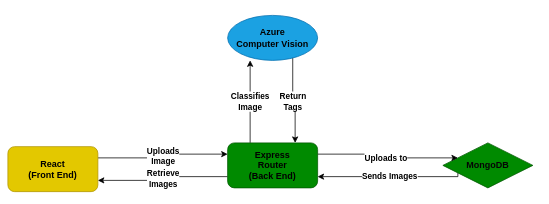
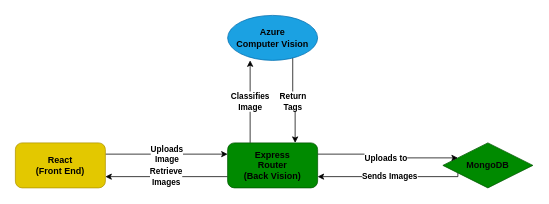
(273, 165) -> (273, 165)
(53, 169) -> (60, 165)
